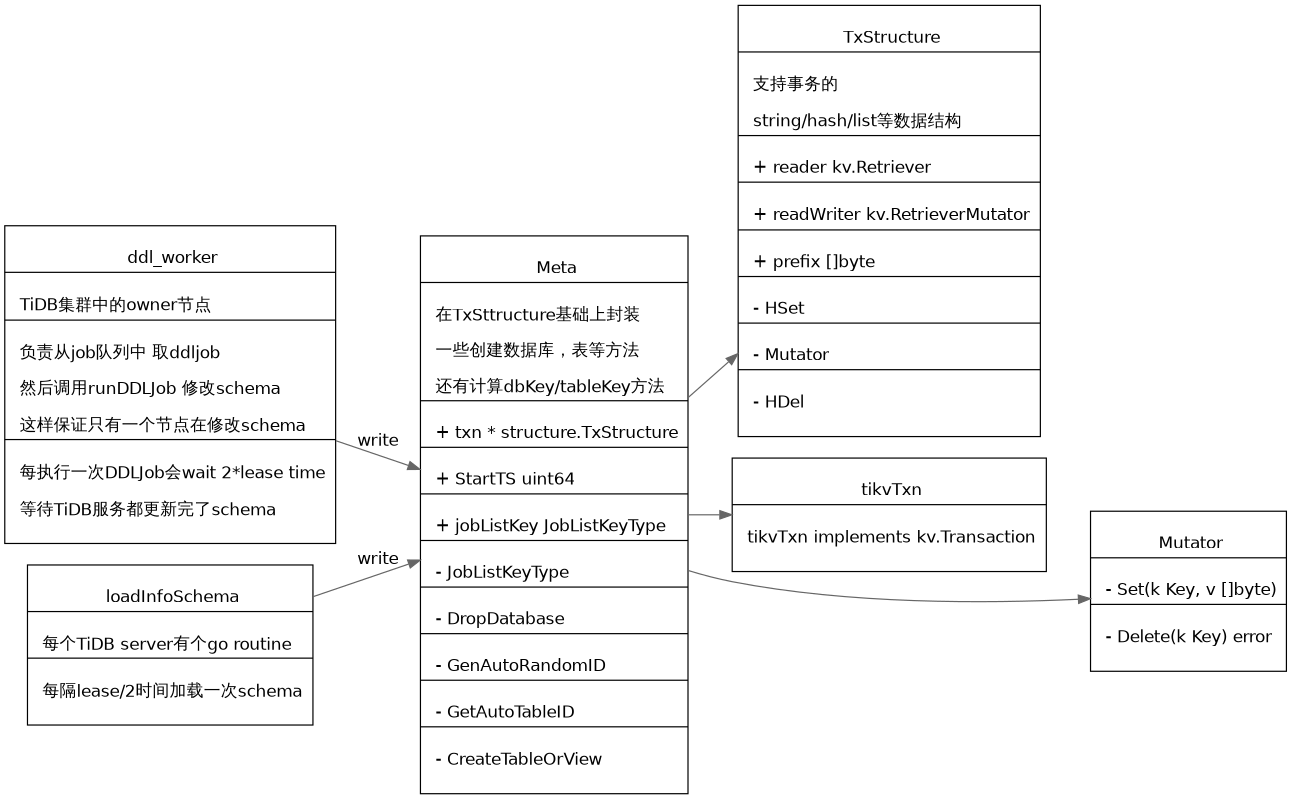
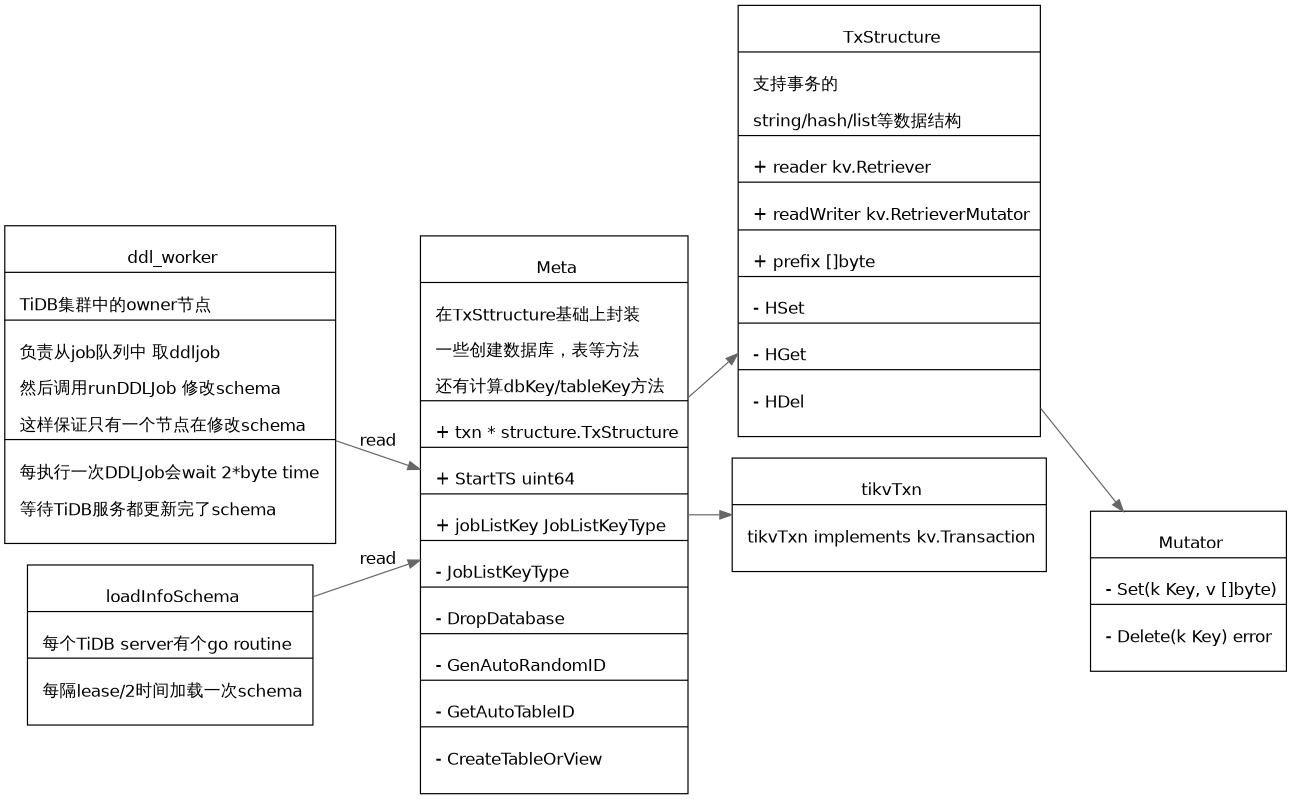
(789, 355) -> (777, 355)
(378, 441) -> (378, 441)
(170, 472) -> (167, 472)
(378, 560) -> (378, 560)
(882, 599) -> (1078, 455)
